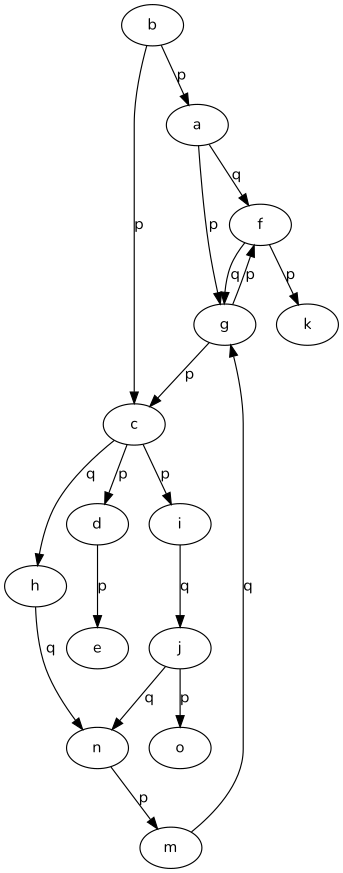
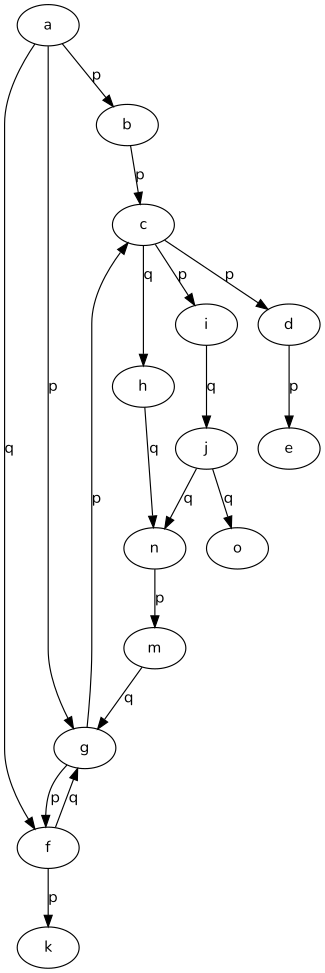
(173, 70) -> (84, 71)
(185, 698) -> (229, 498)
